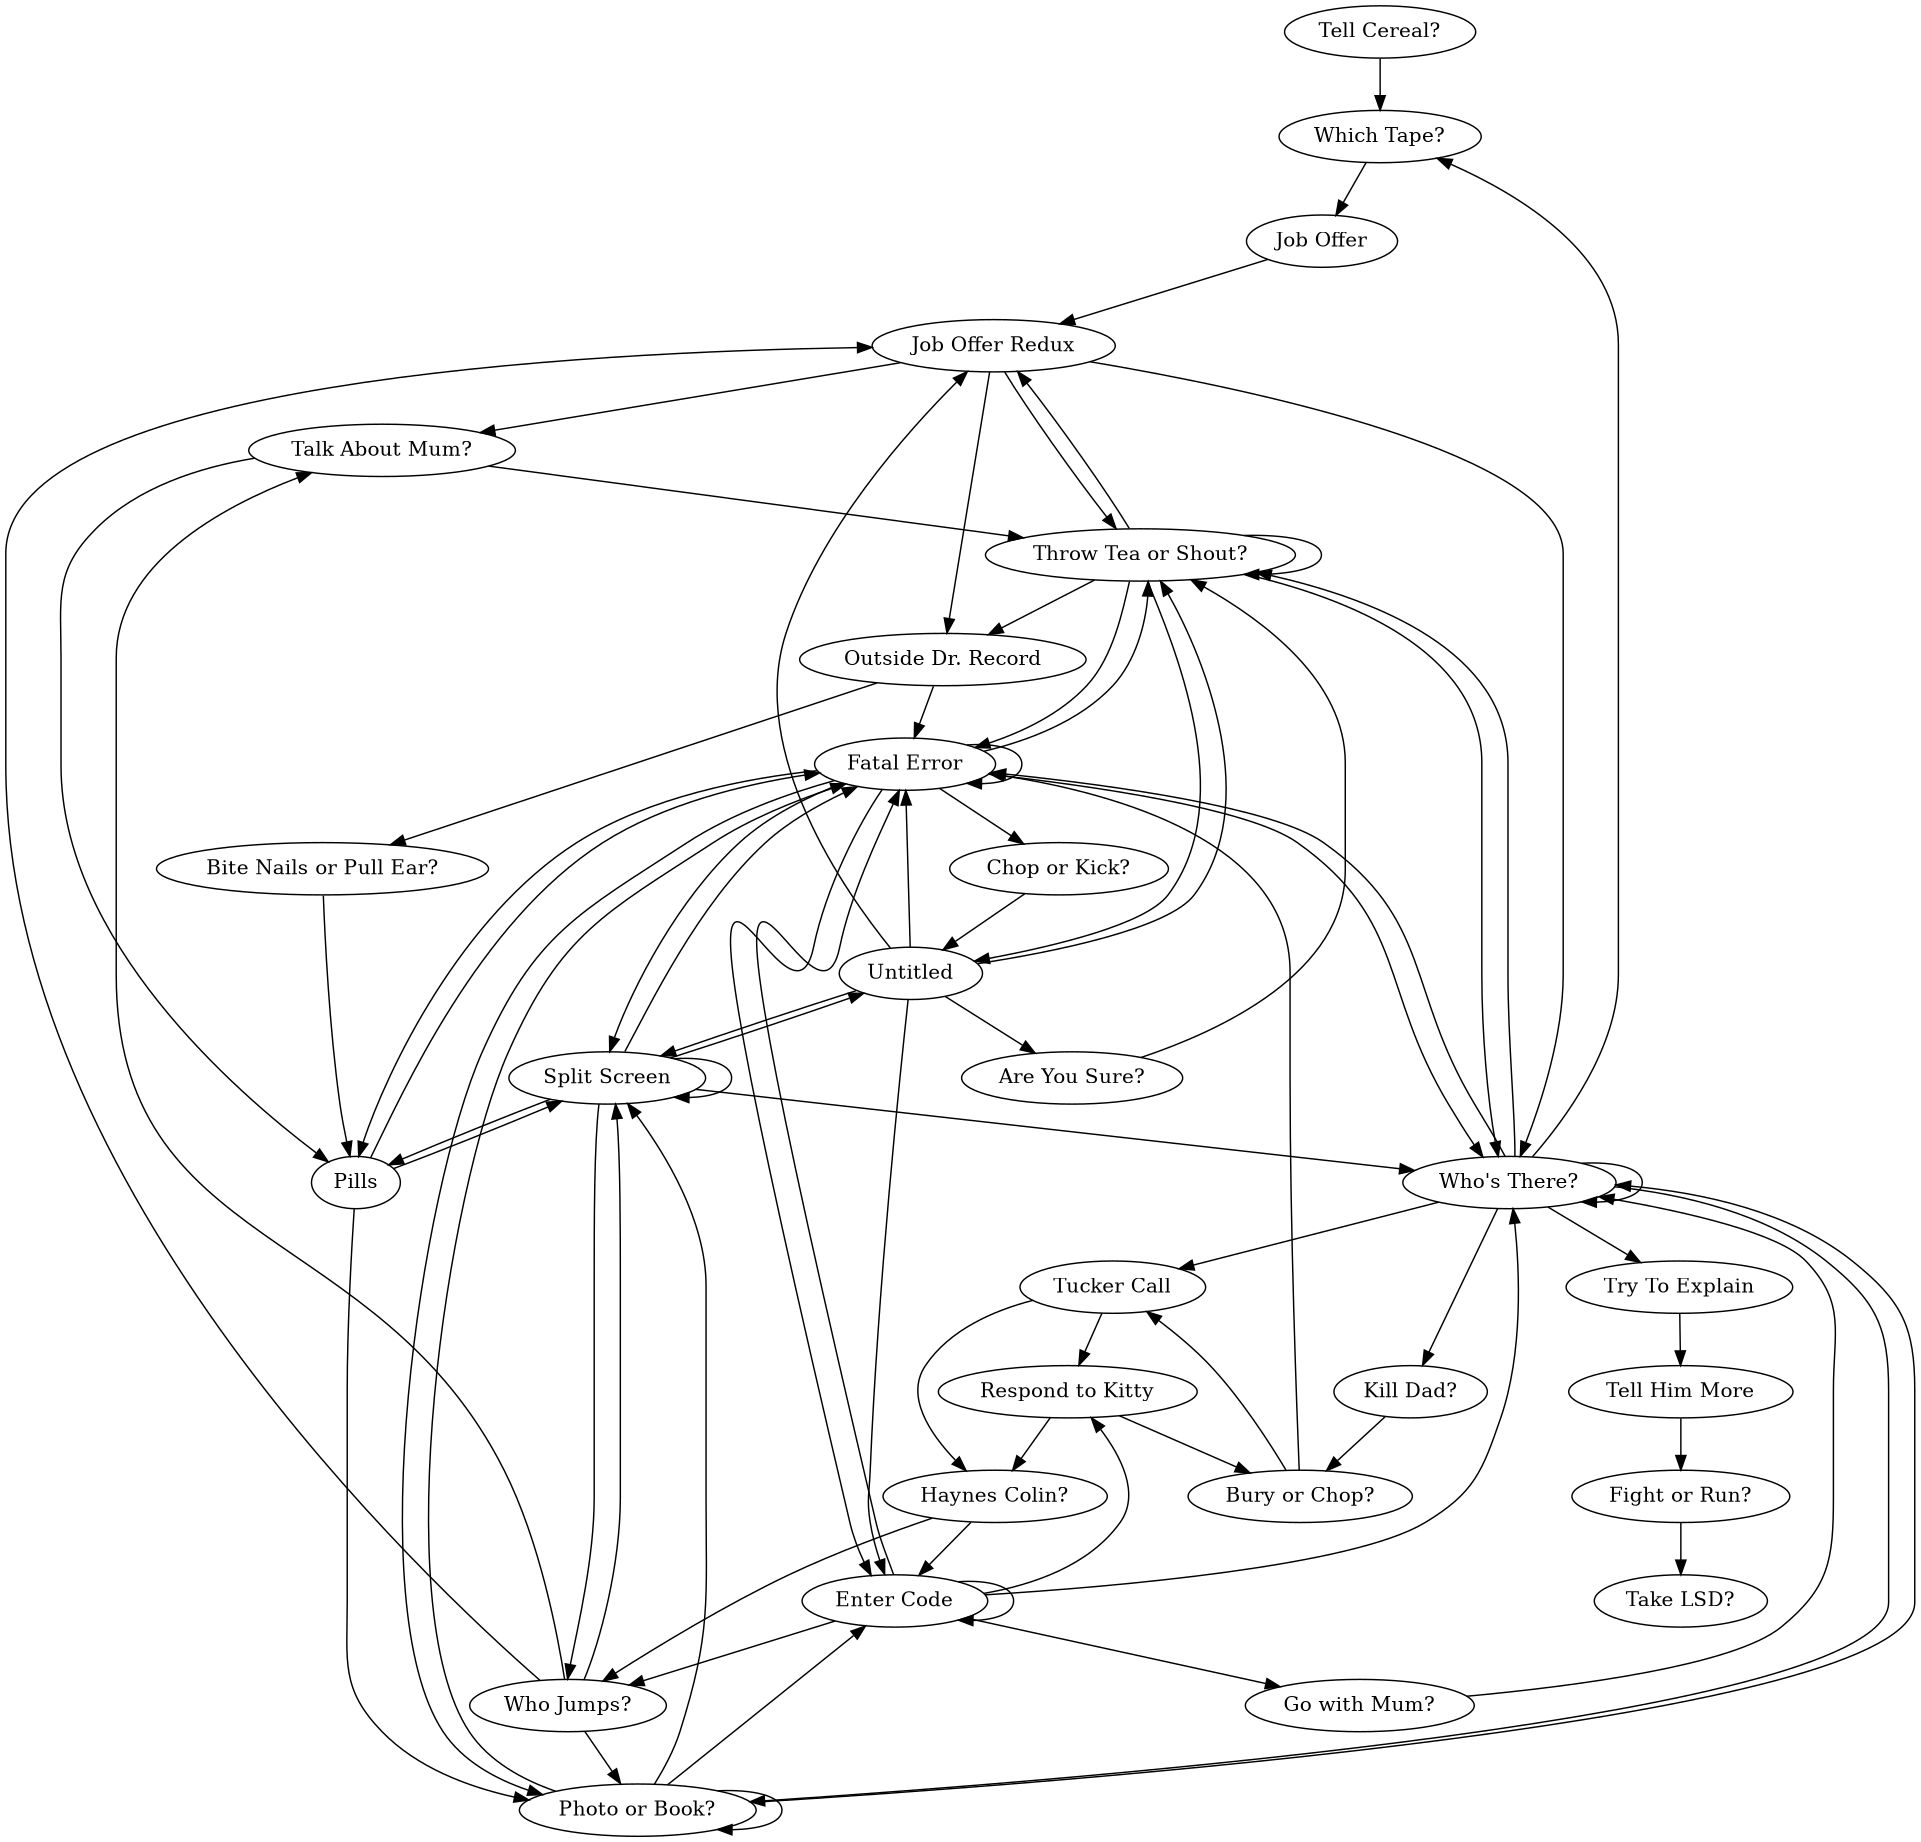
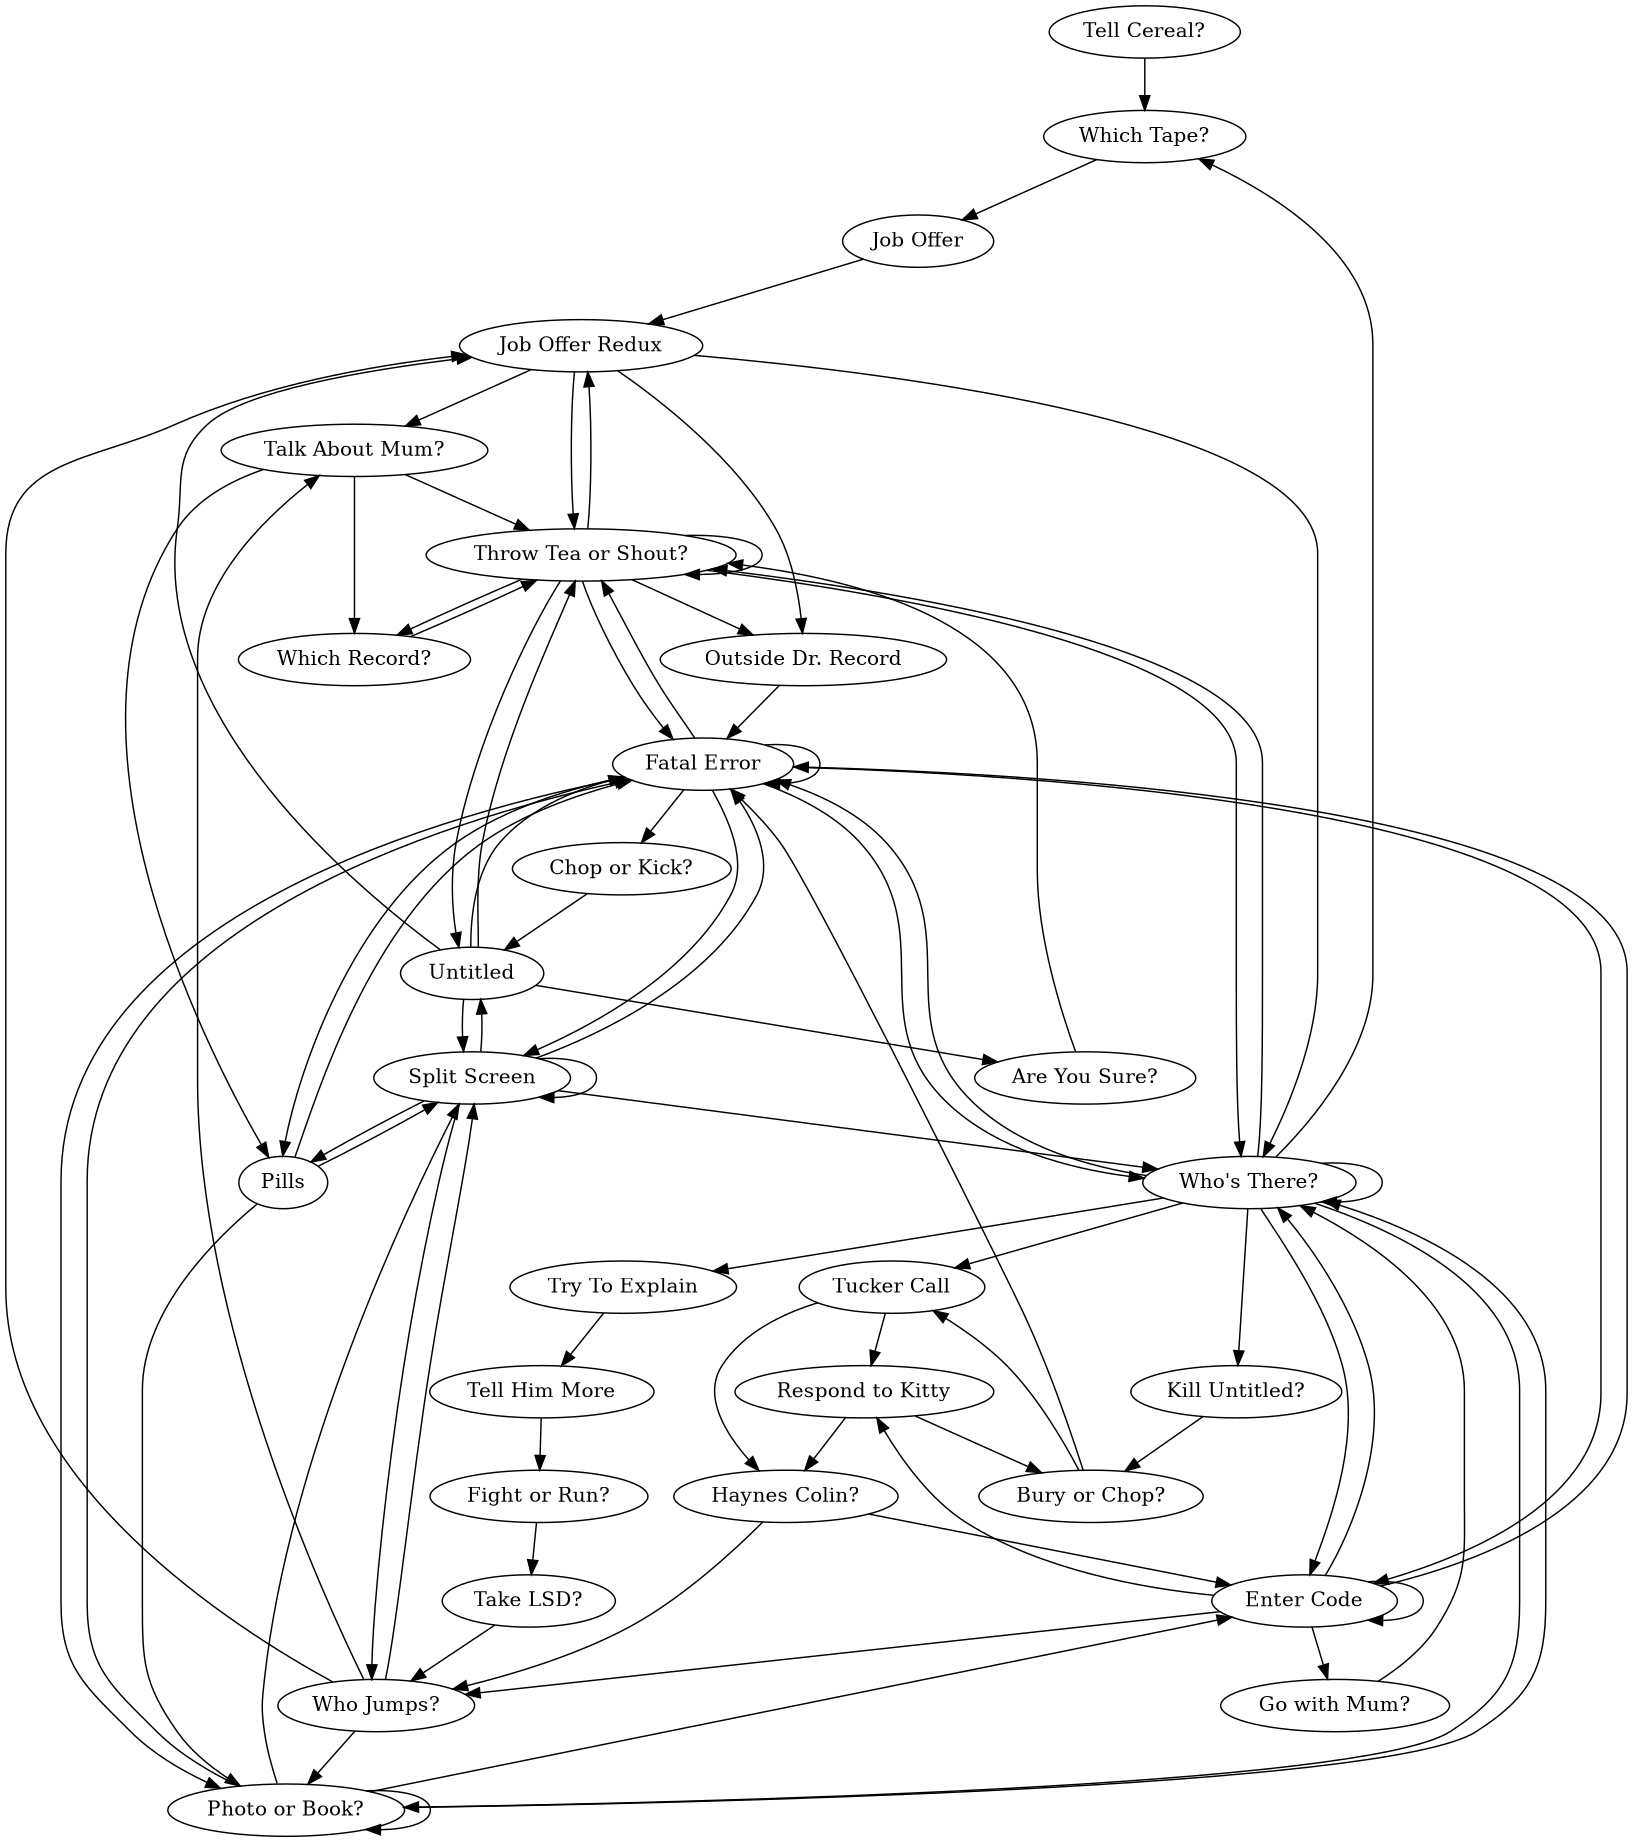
none -> (354, 660)
(323, 869) -> none
(882, 1280) -> (1344, 1377)
(1411, 1392) -> (1236, 1392)
none -> (459, 1649)
